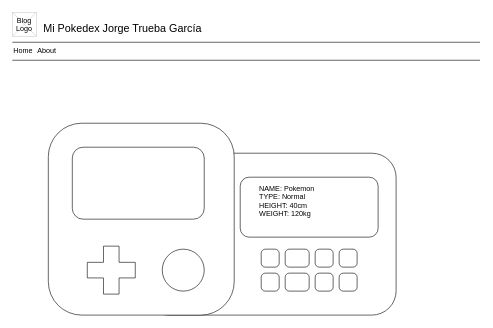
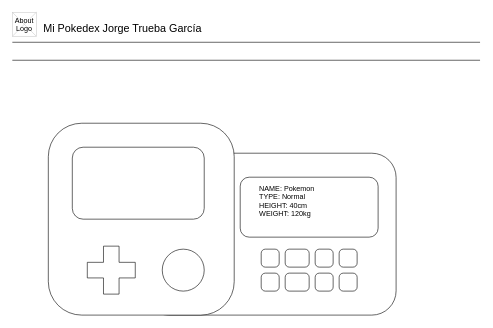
(24, 20) -> (24, 20)
(21, 51) -> none
(45, 51) -> none
